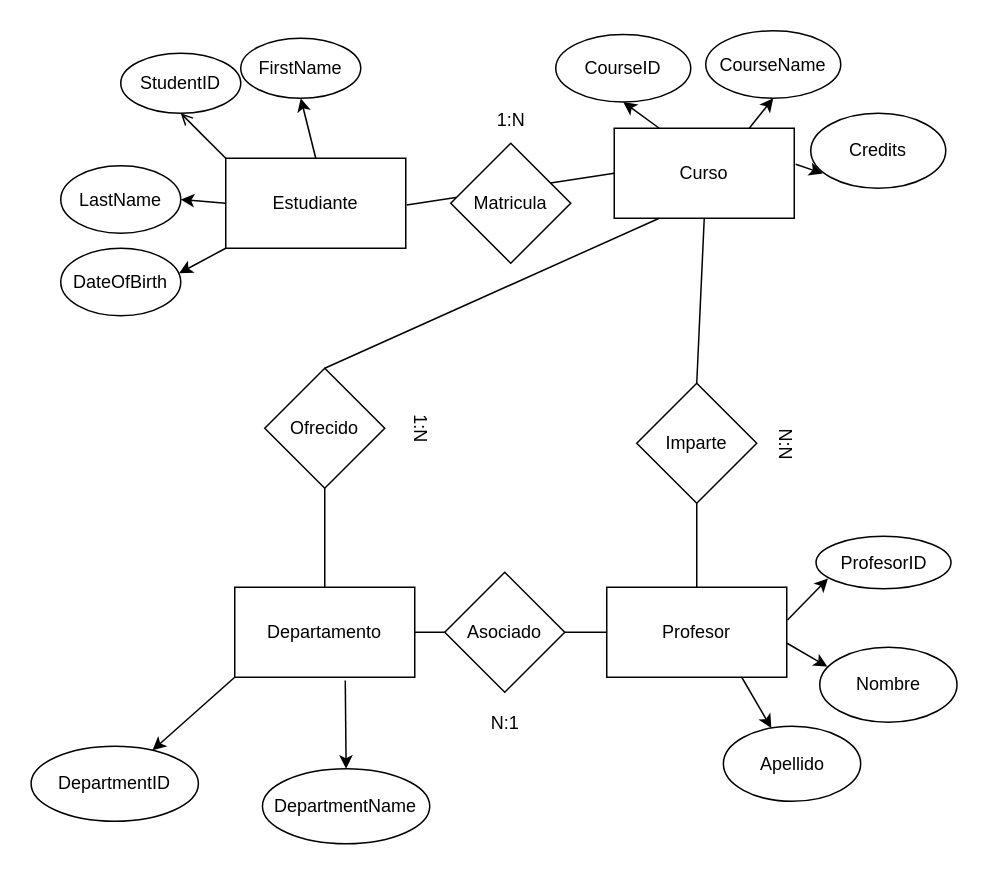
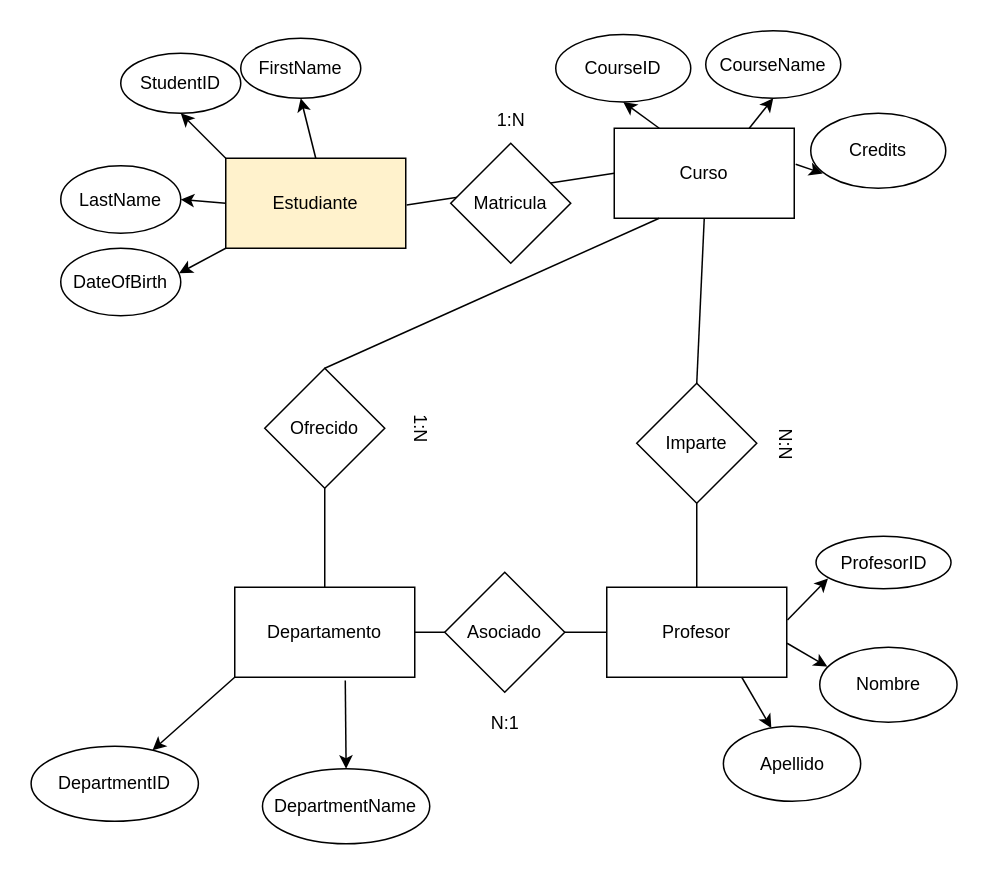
(186, 118) -> (188, 121)
(316, 203) -> (316, 203)
